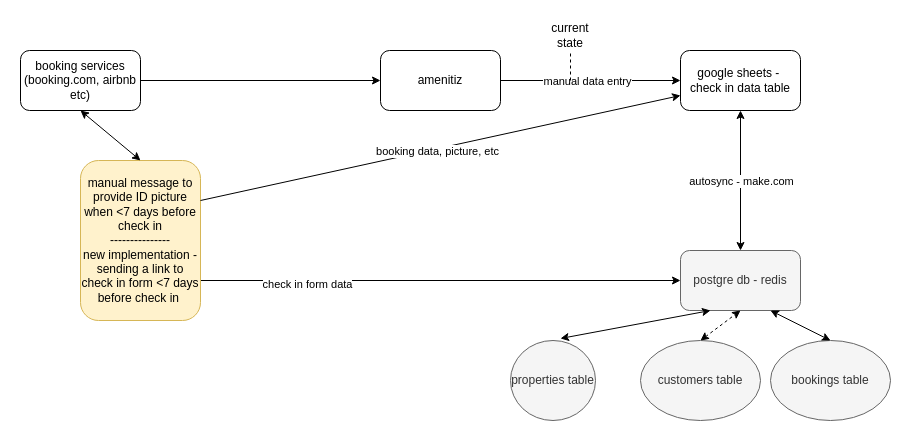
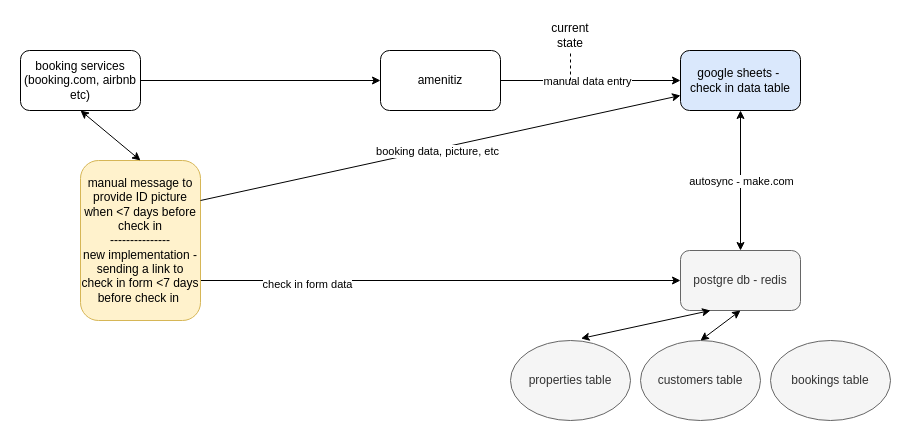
(741, 81) -> (741, 81)
(721, 325) -> (721, 325)
(801, 326) -> none
(553, 381) -> (571, 381)
